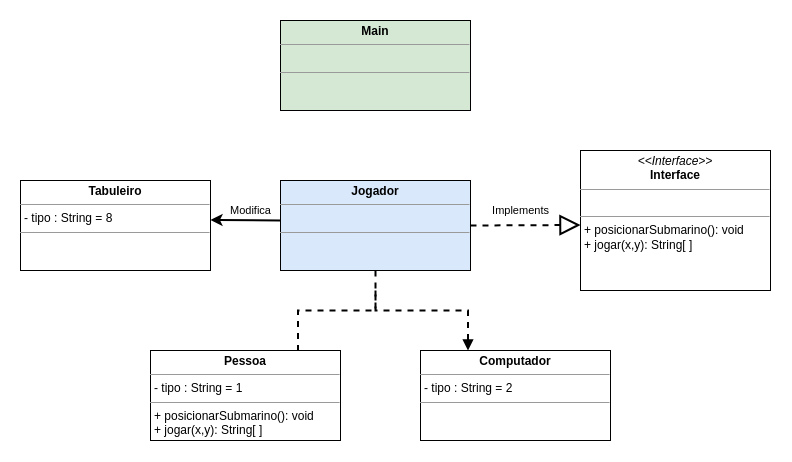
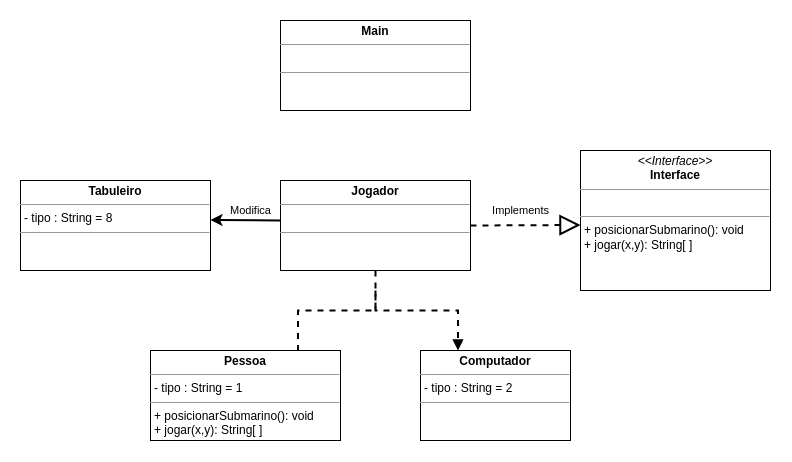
(376, 66) -> (376, 66)
(376, 226) -> (376, 226)
(516, 396) -> (496, 396)
